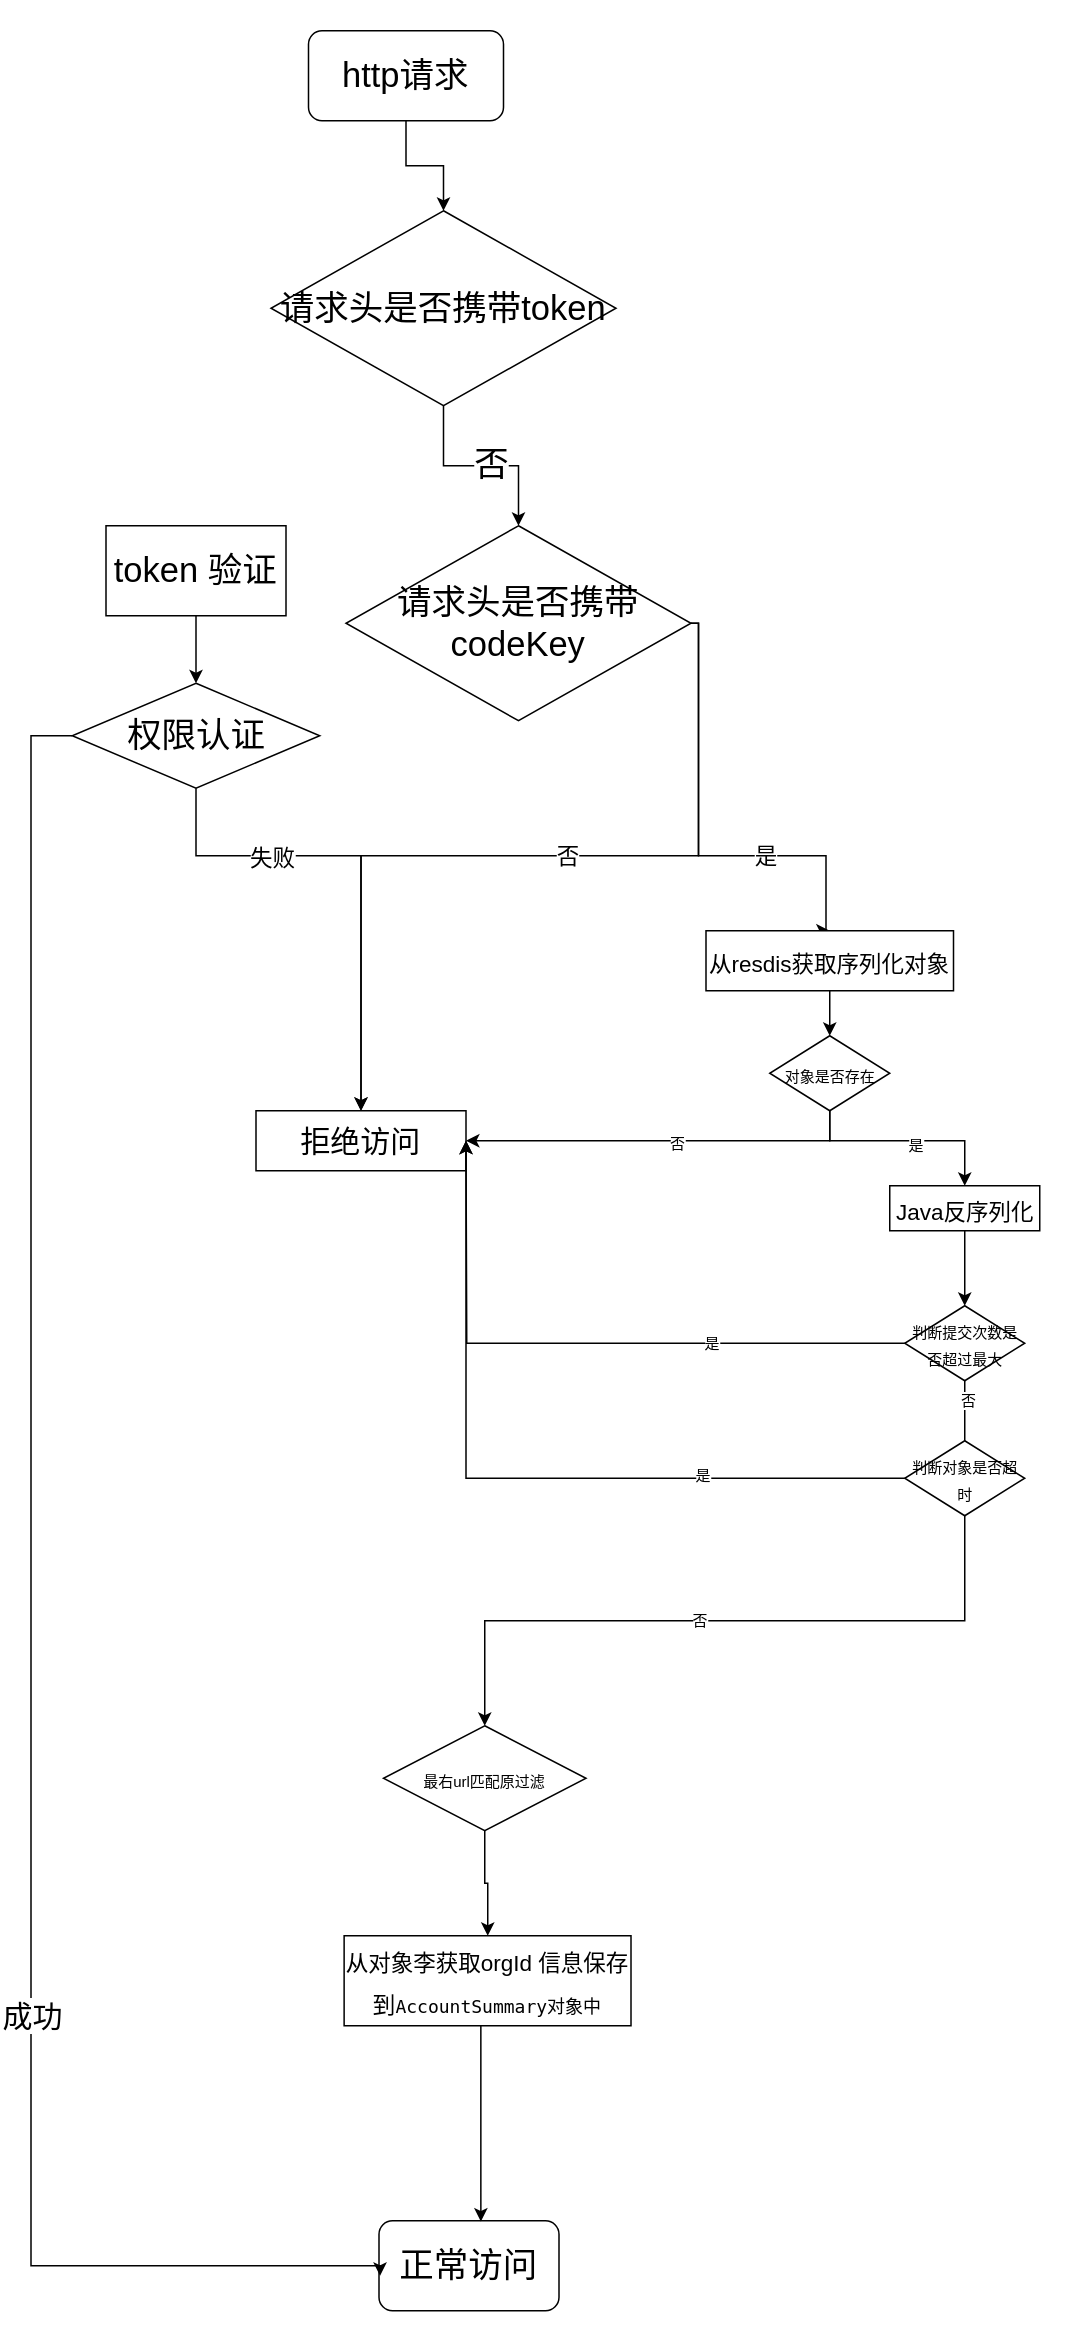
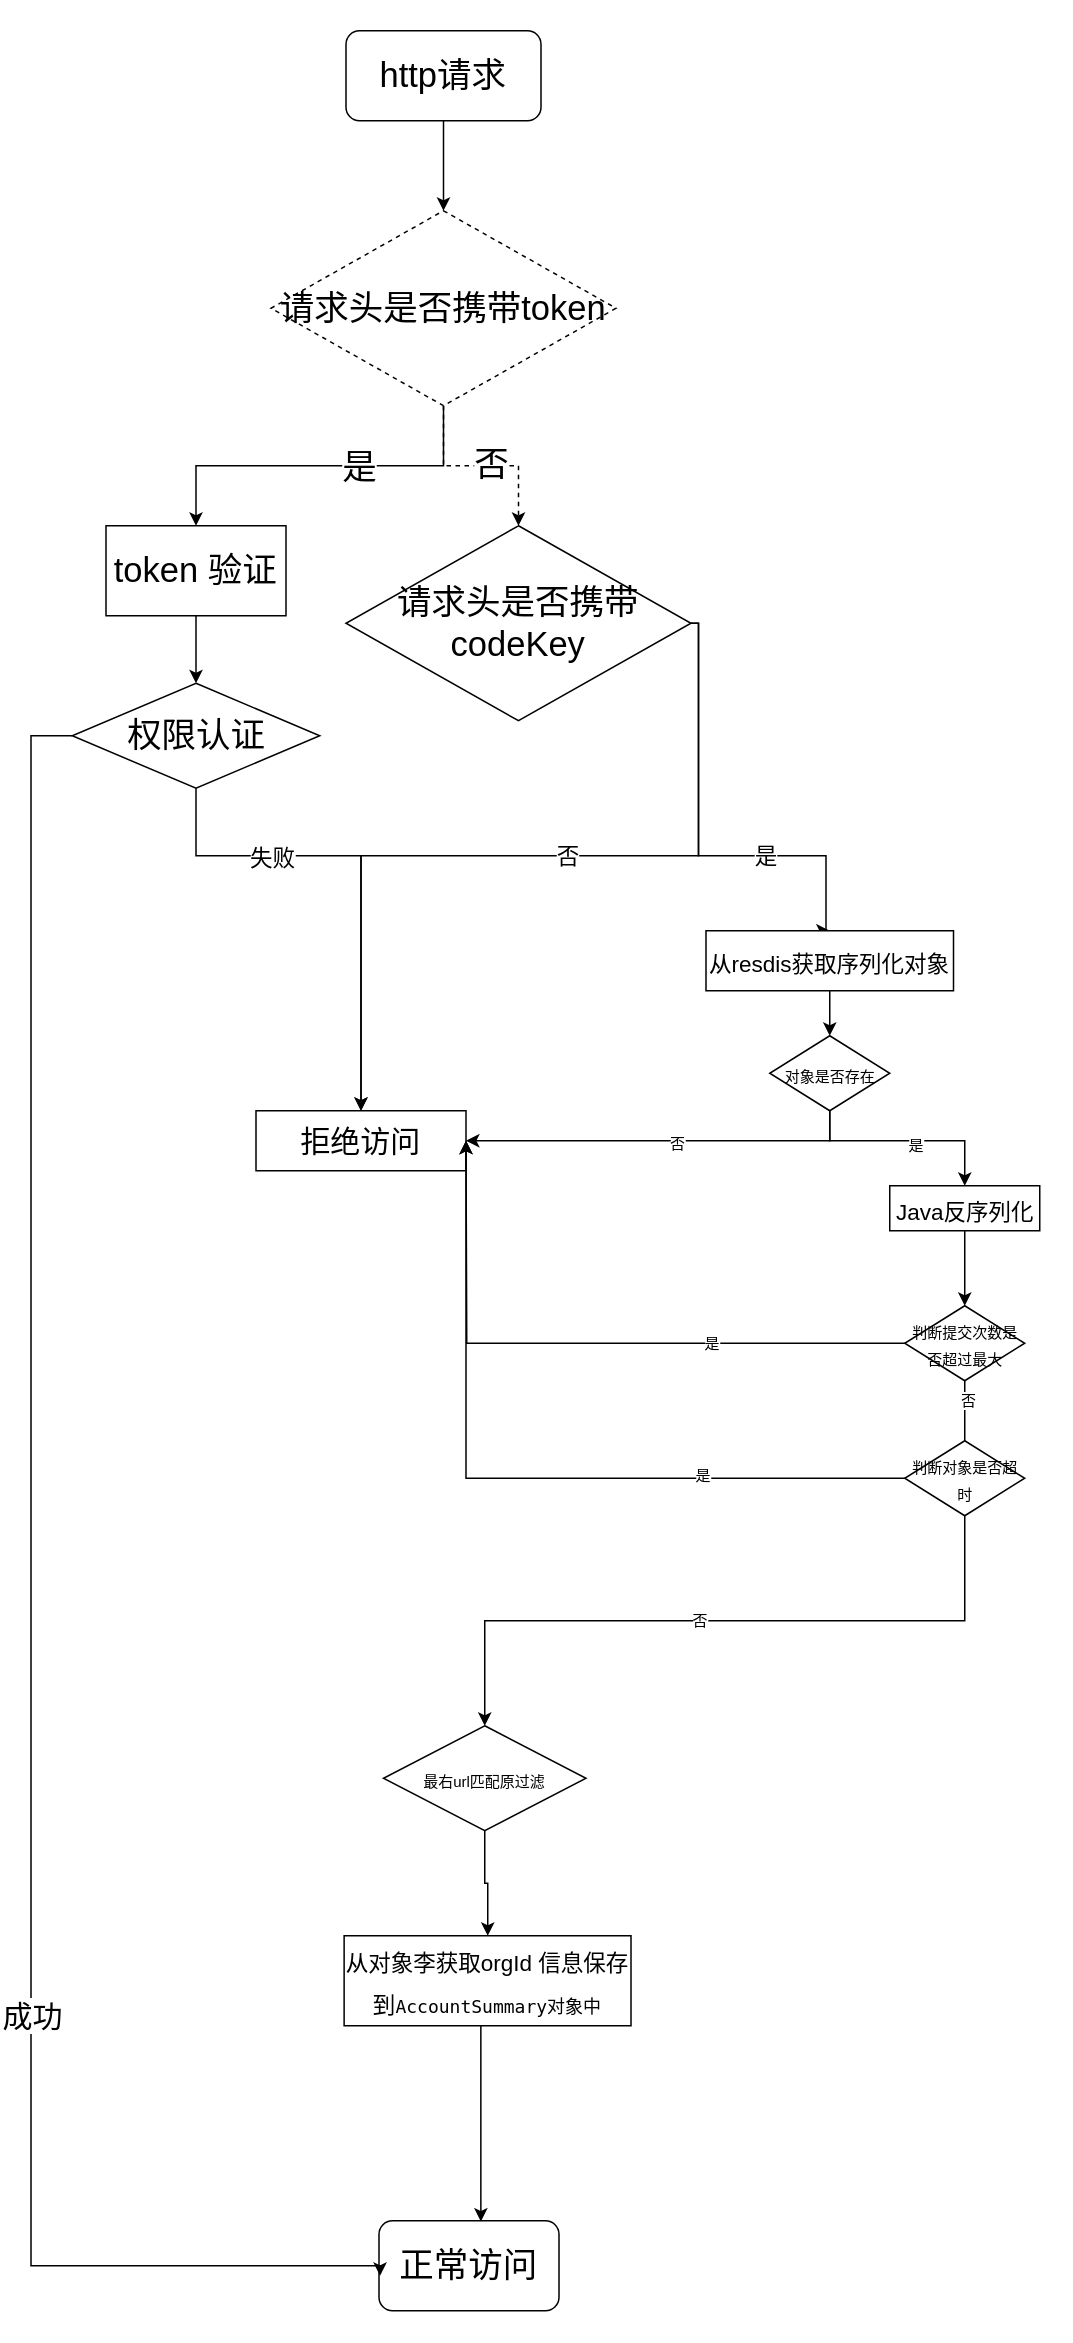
(406, 76) -> (443, 76)
(443, 308) -> (443, 308)
none -> (294, 466)
(518, 486) -> (518, 486)
